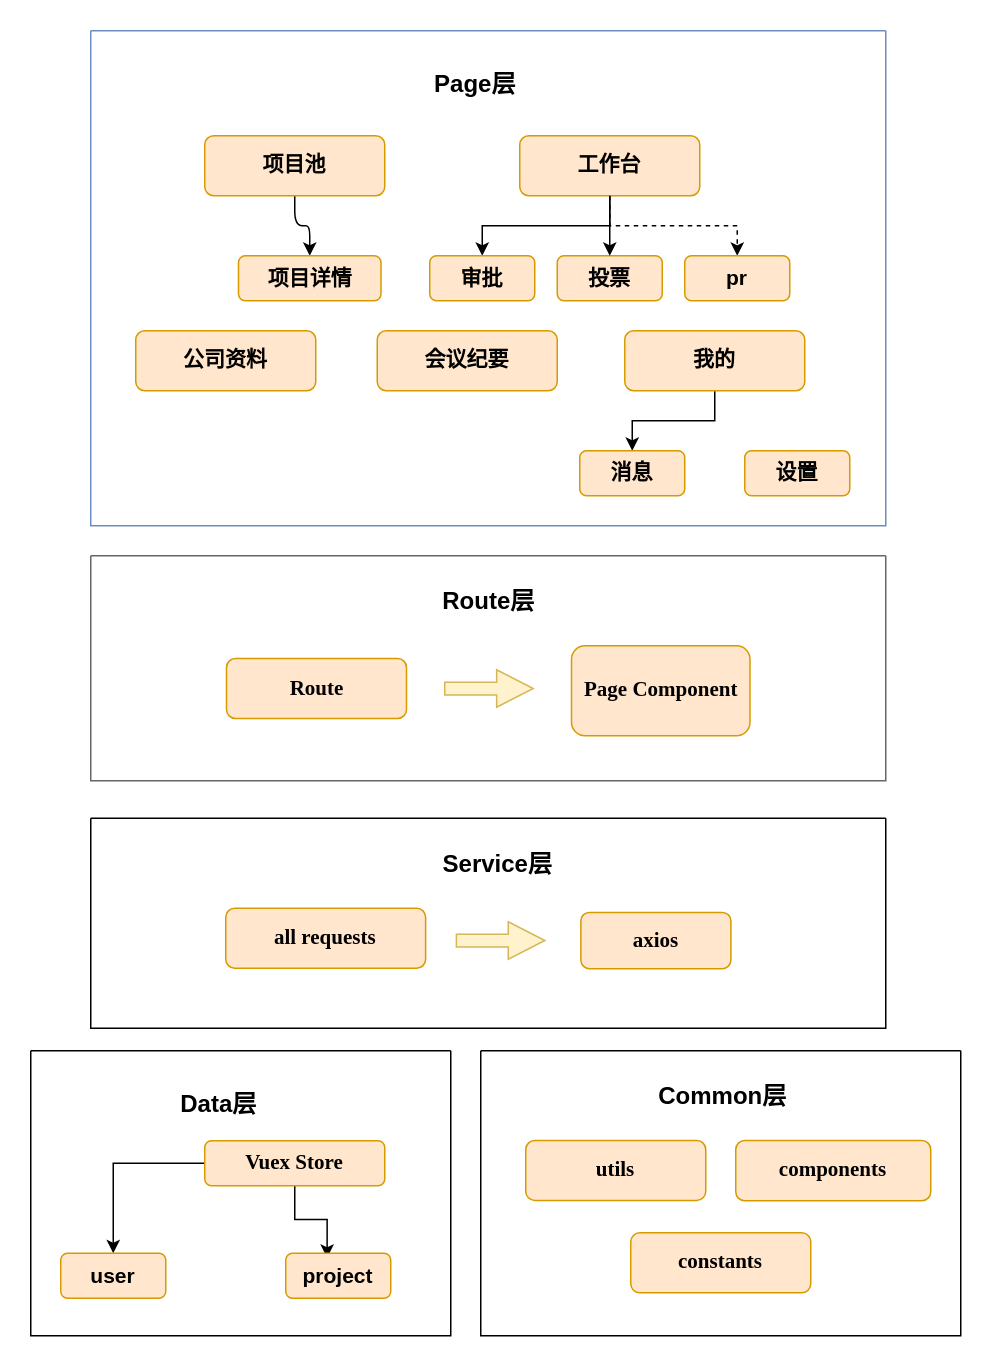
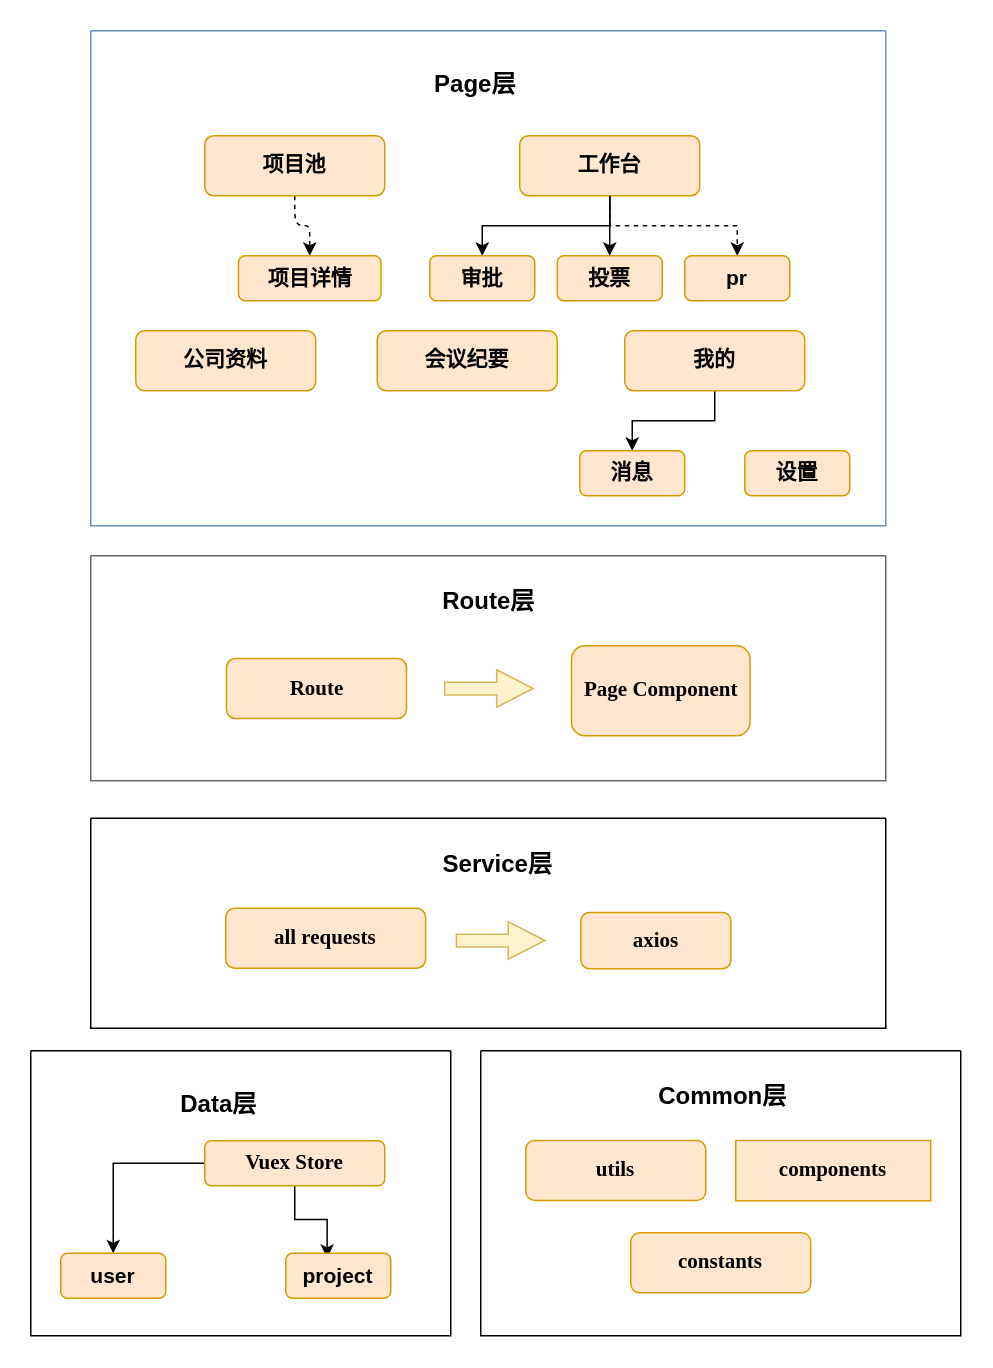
(297, 223) -> (297, 223)
(833, 1171) -> (833, 1171)
